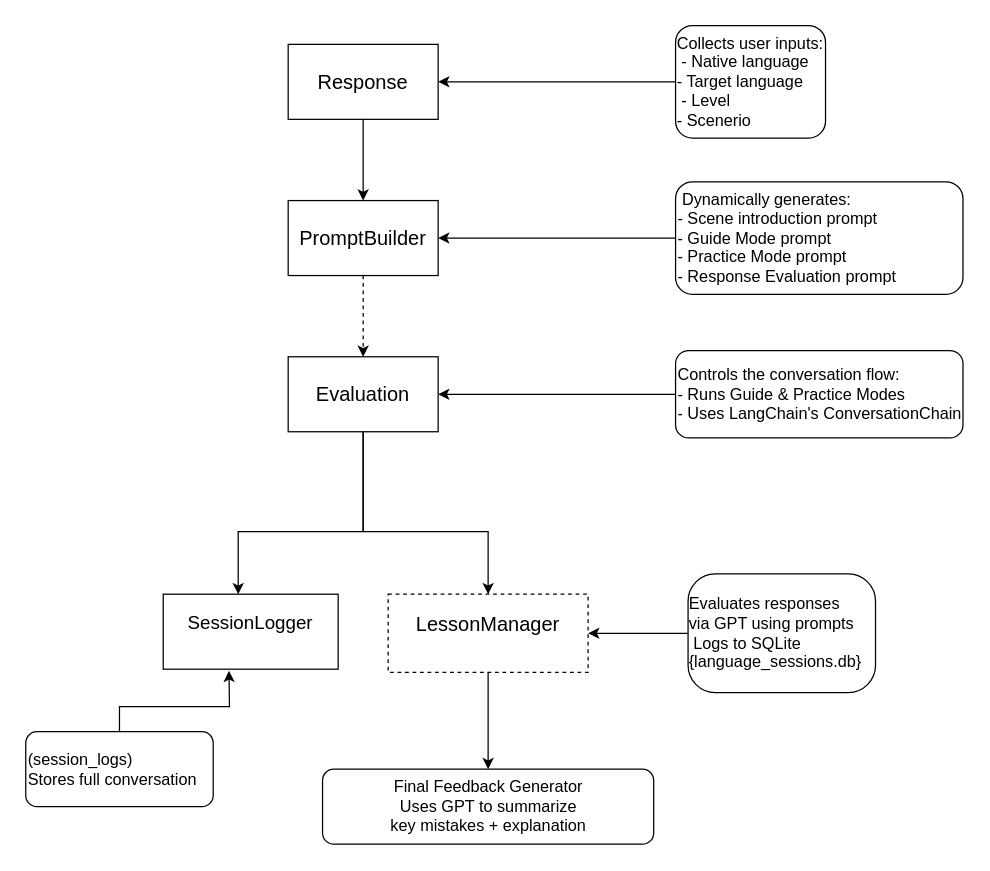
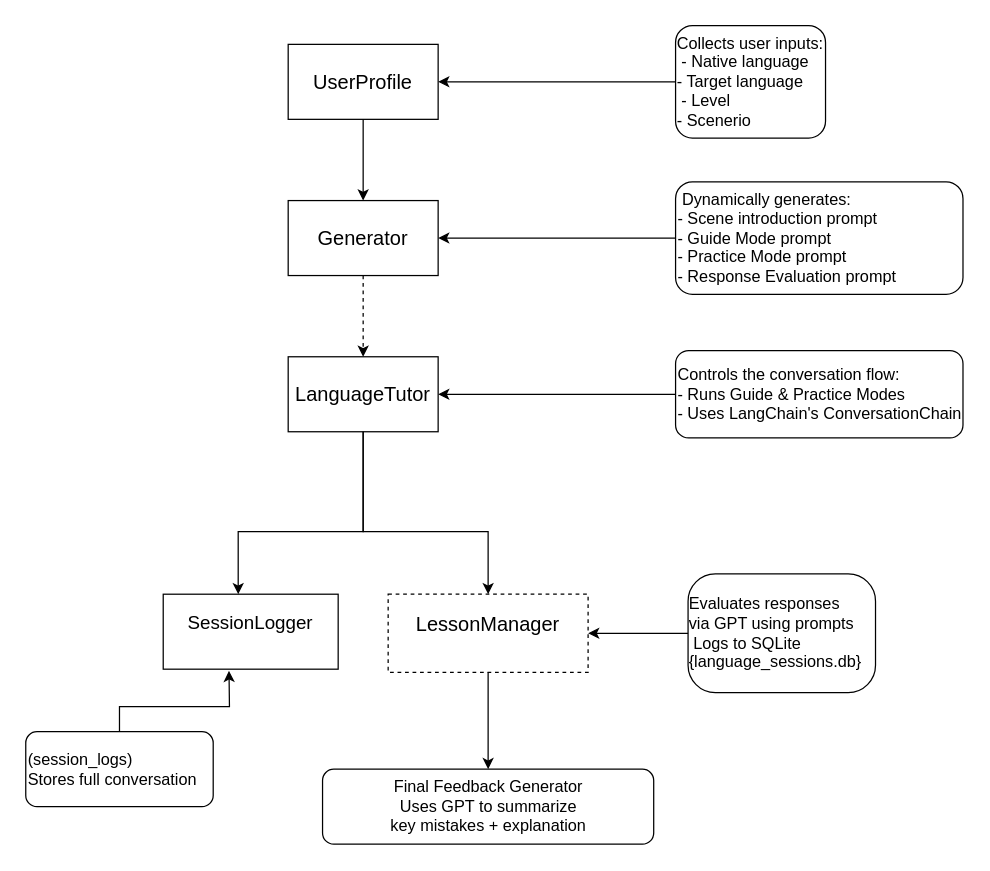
(363, 82) -> (363, 82)
(363, 238) -> (363, 238)
(363, 394) -> (363, 394)
